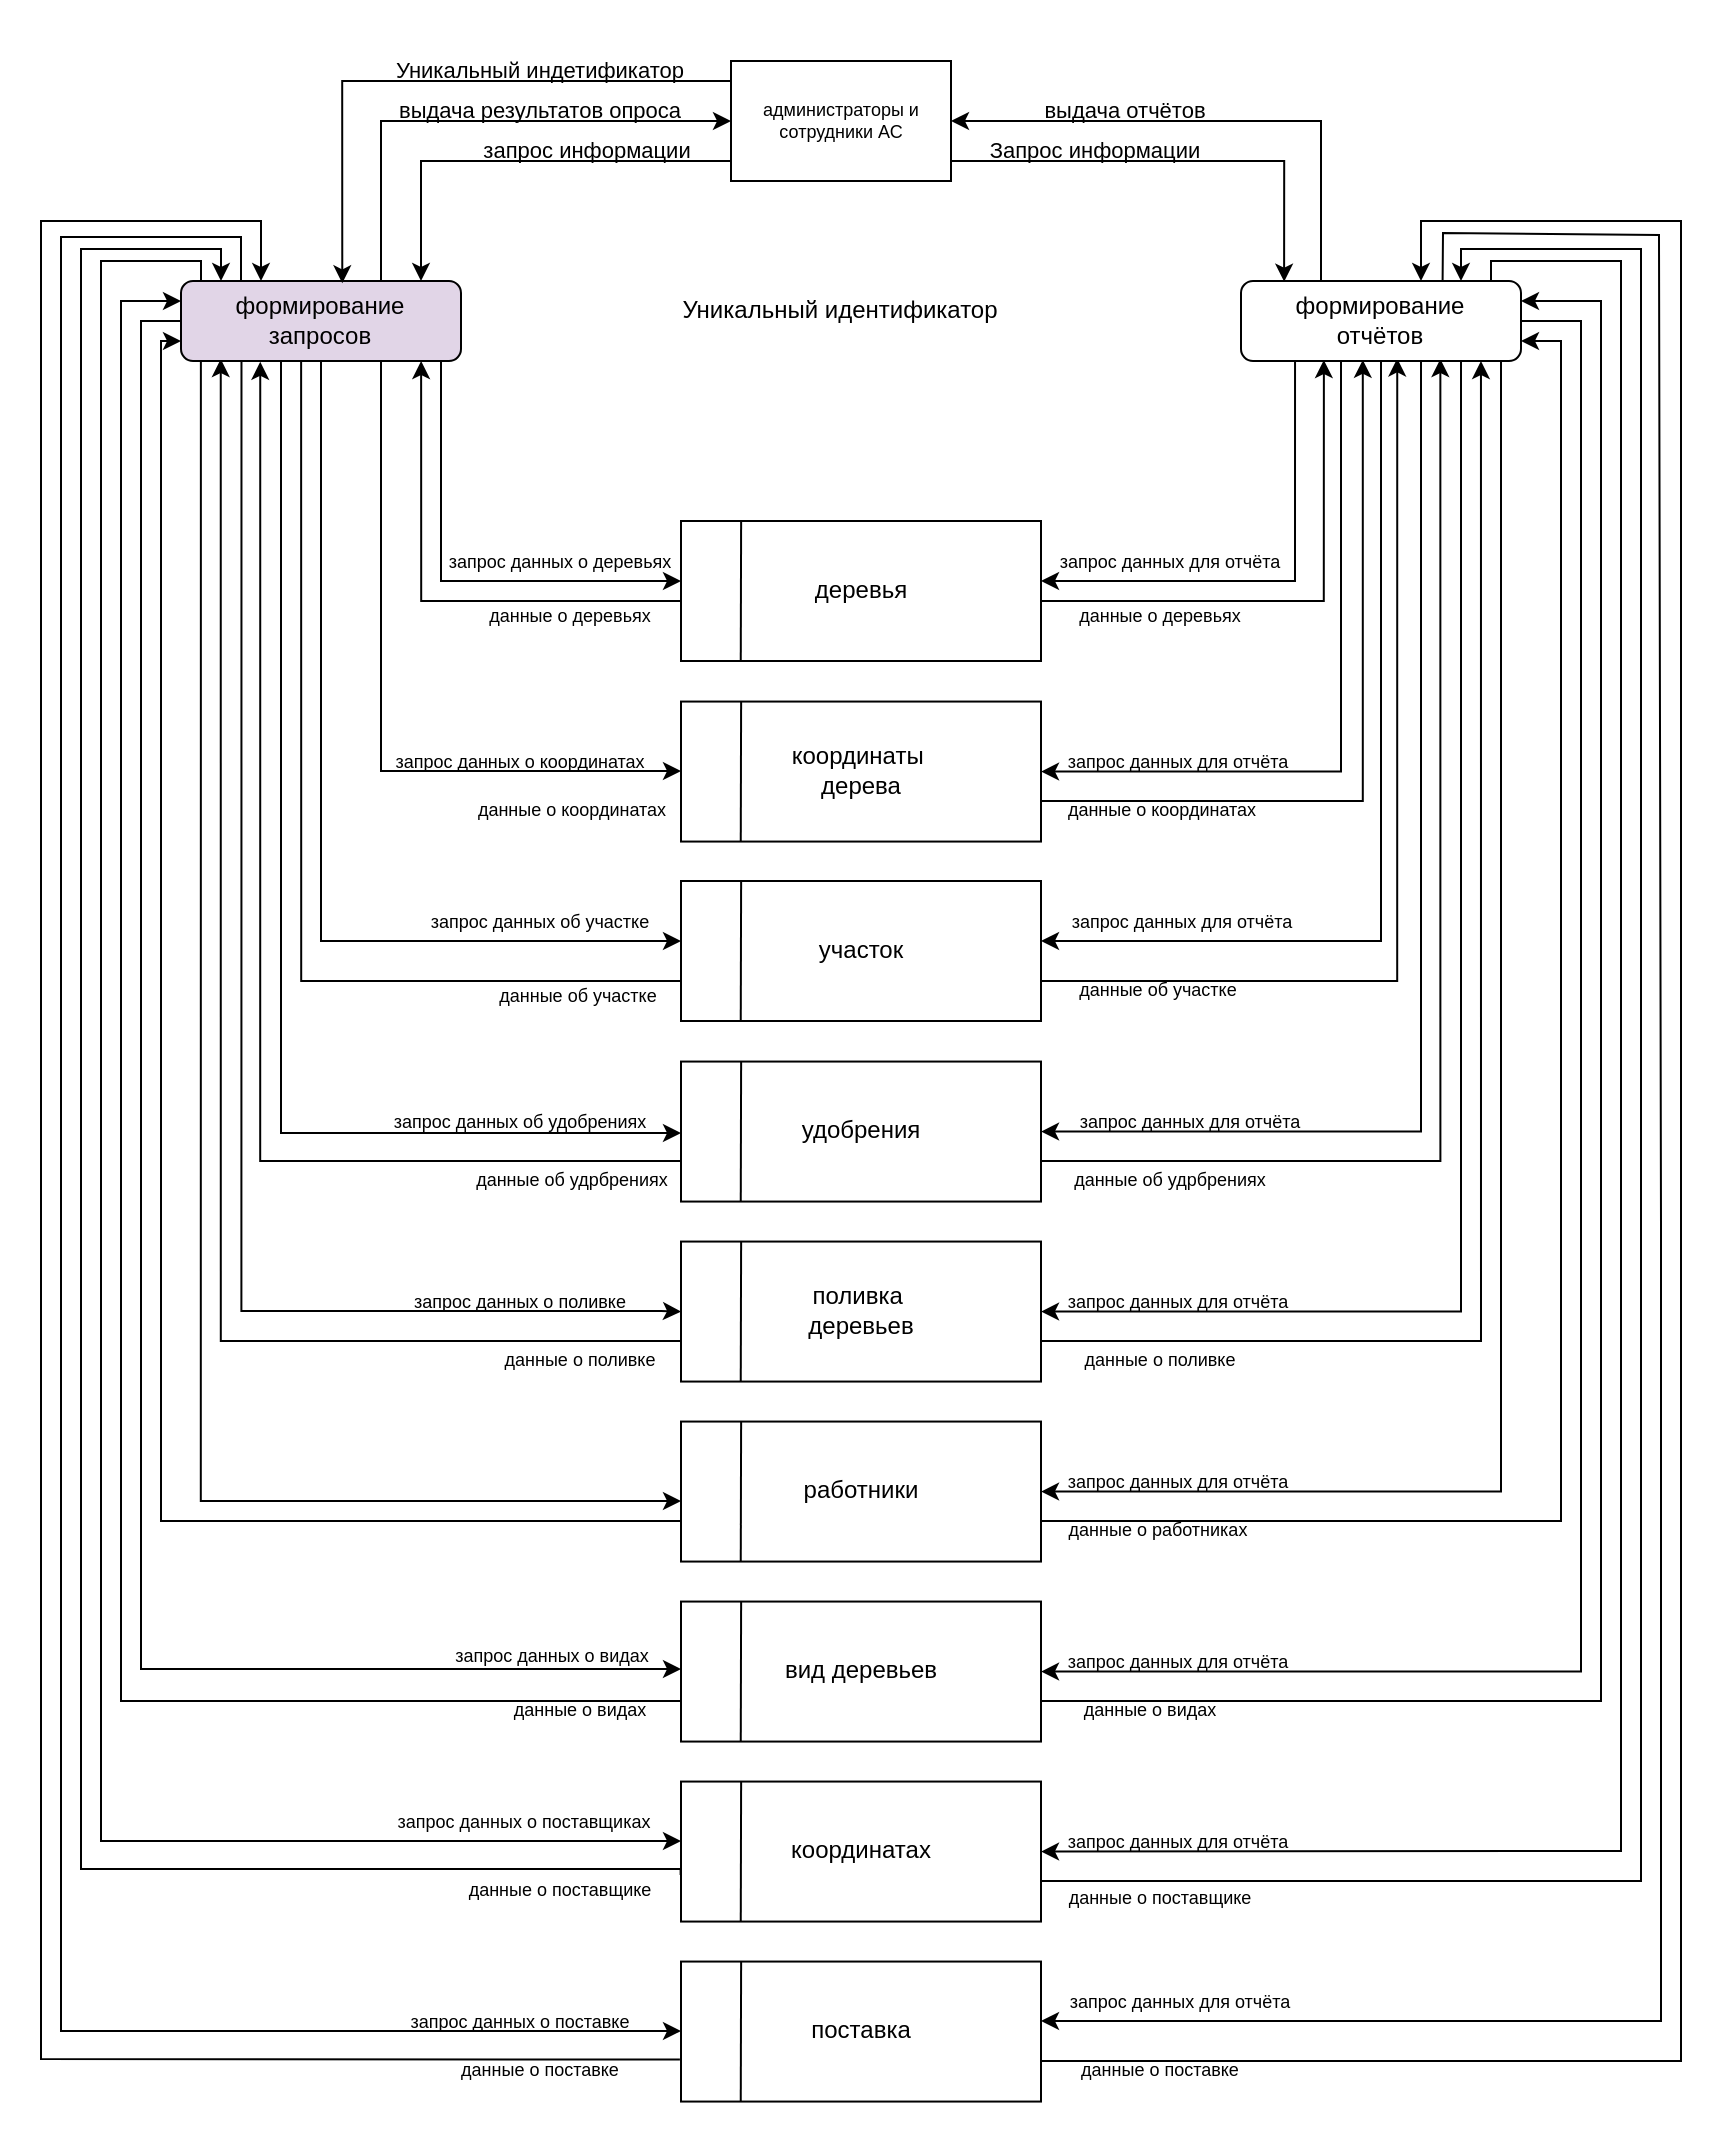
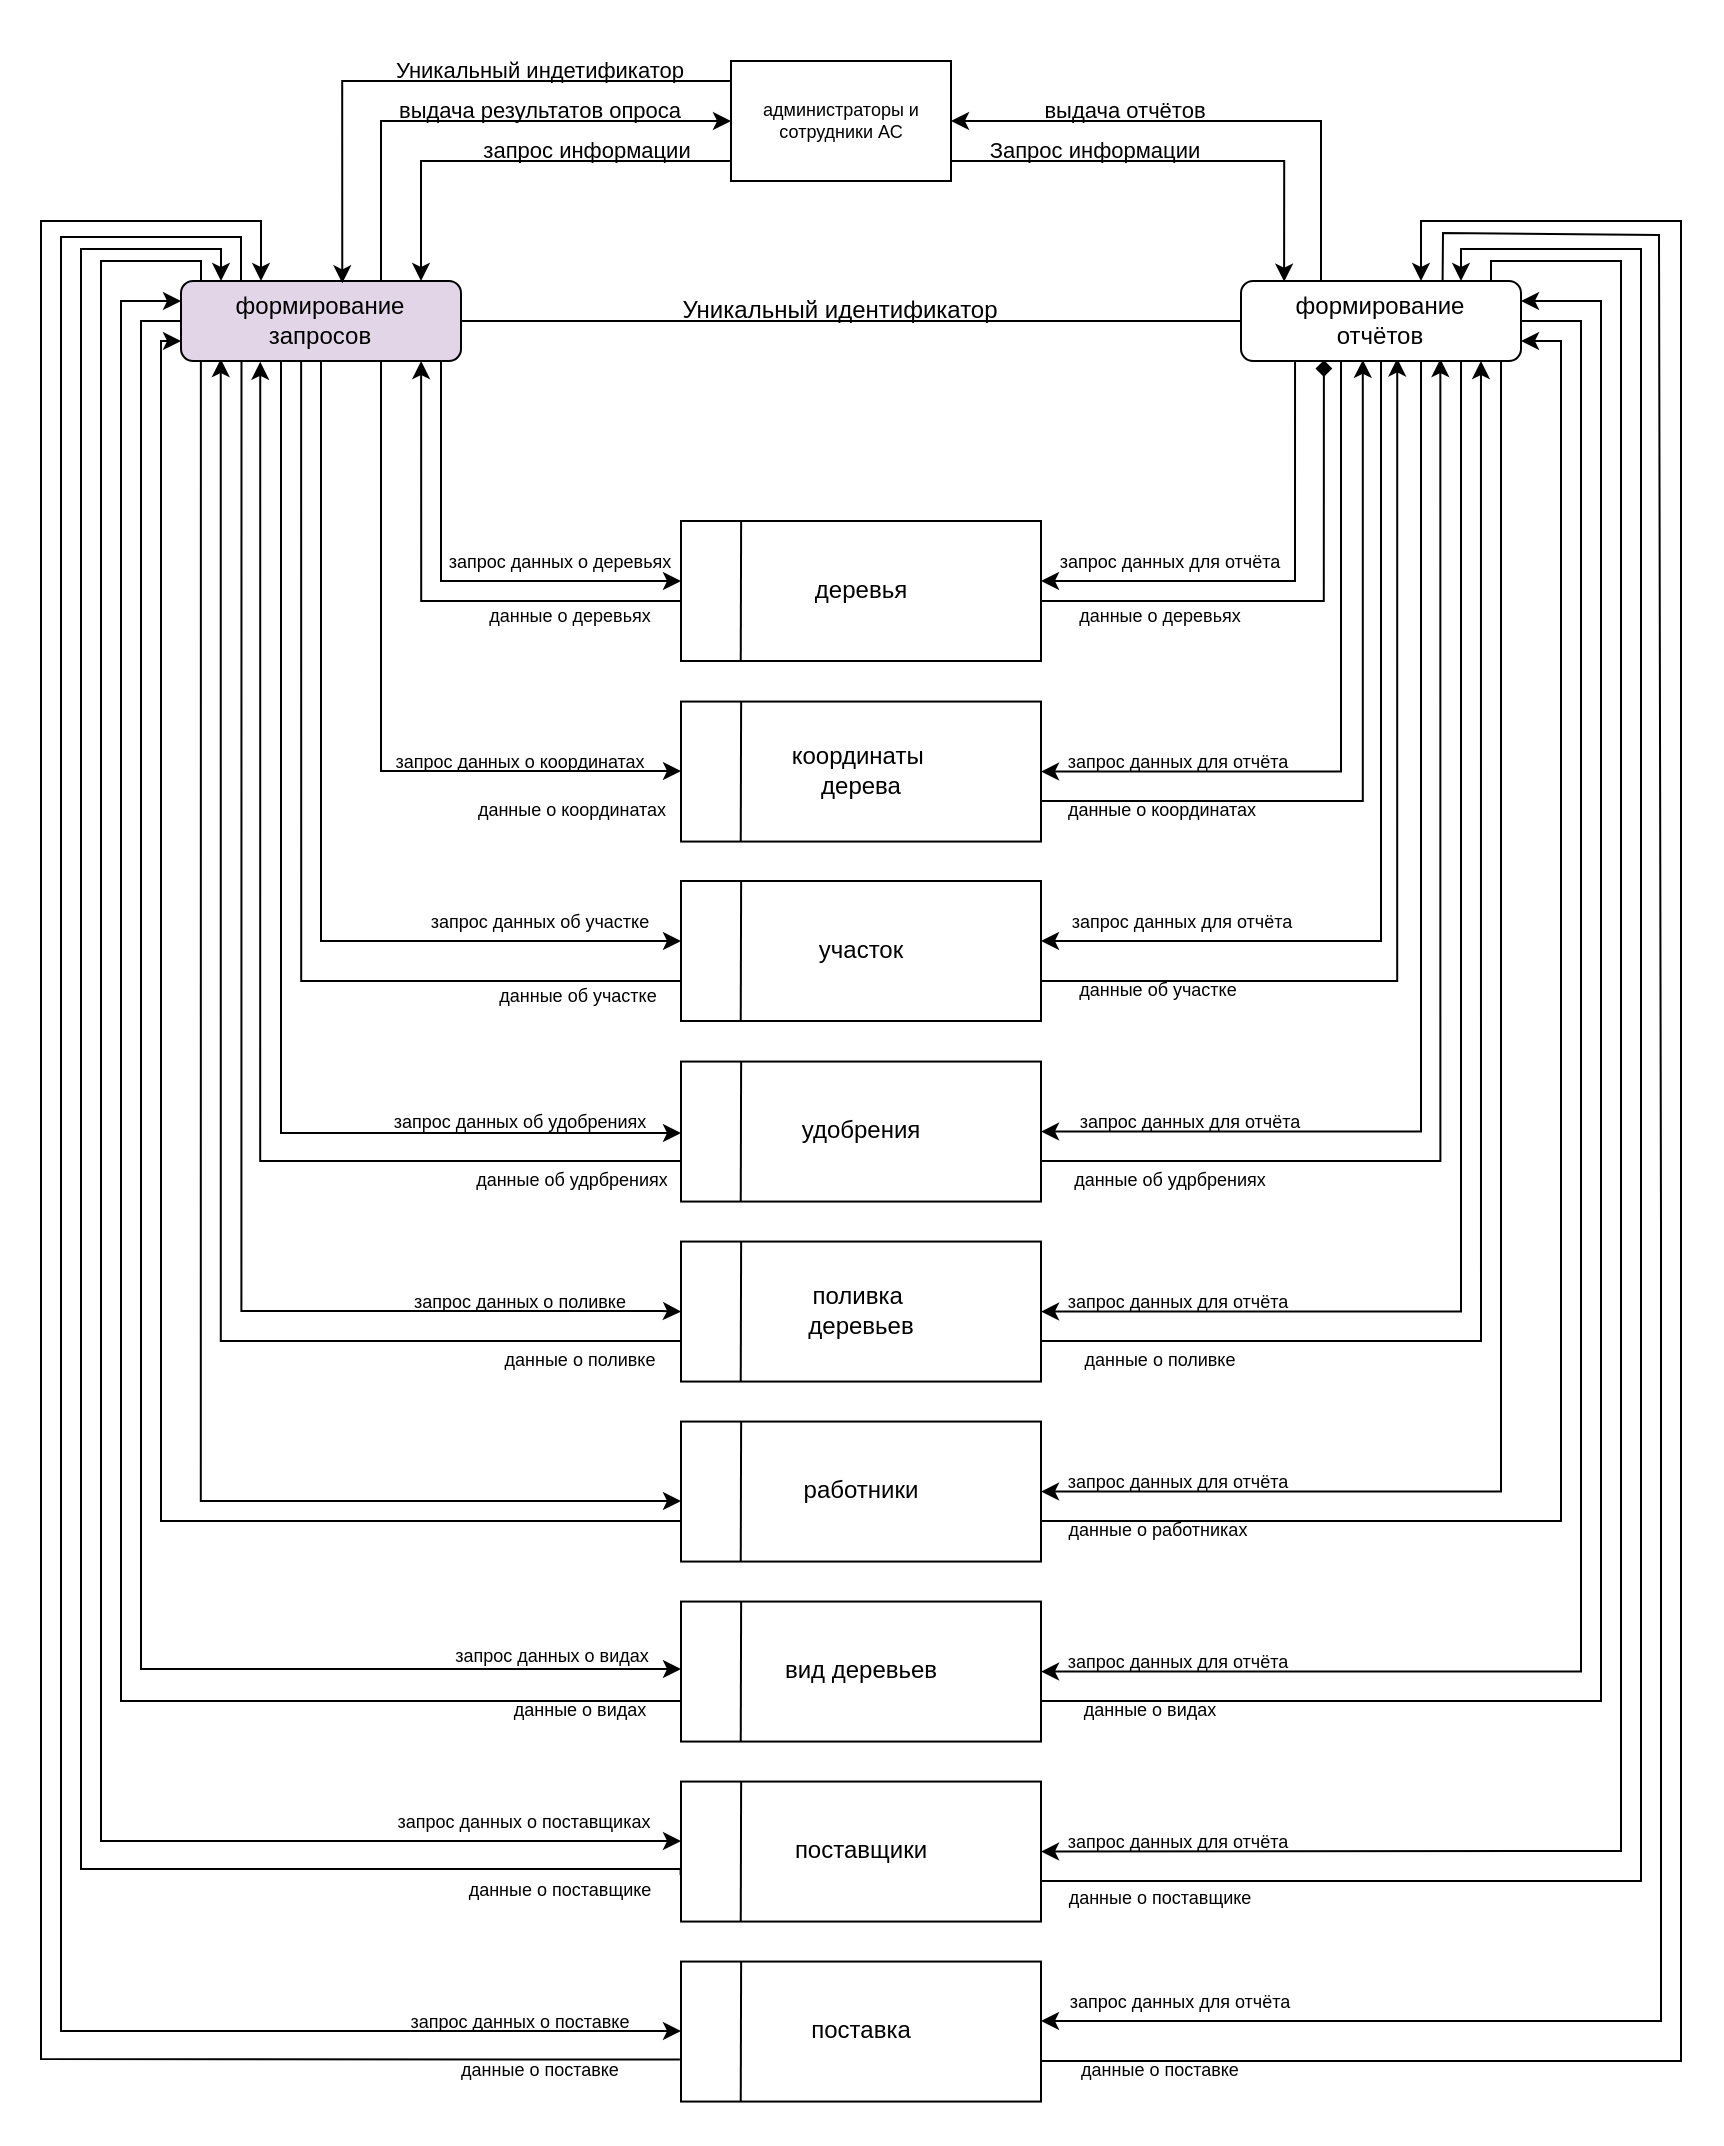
none -> (851, 321)
(1324, 375) -> (1324, 377)
(862, 1851) -> (862, 1851)
